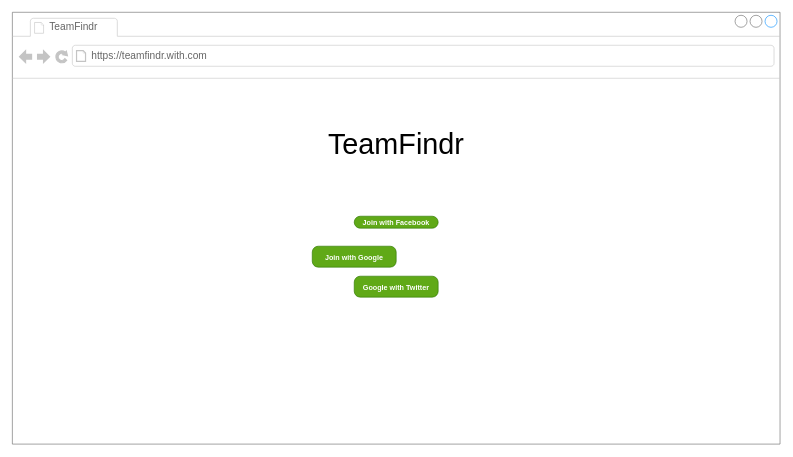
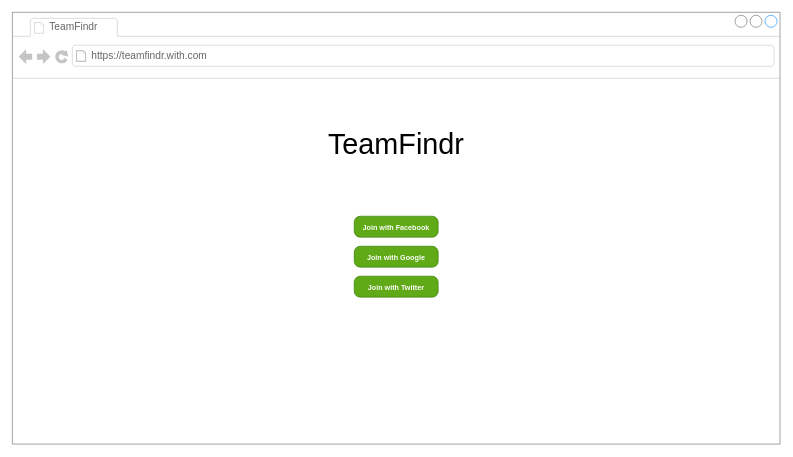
(396, 222) -> (396, 227)
(354, 257) -> (396, 257)
(396, 287) -> (396, 287)
